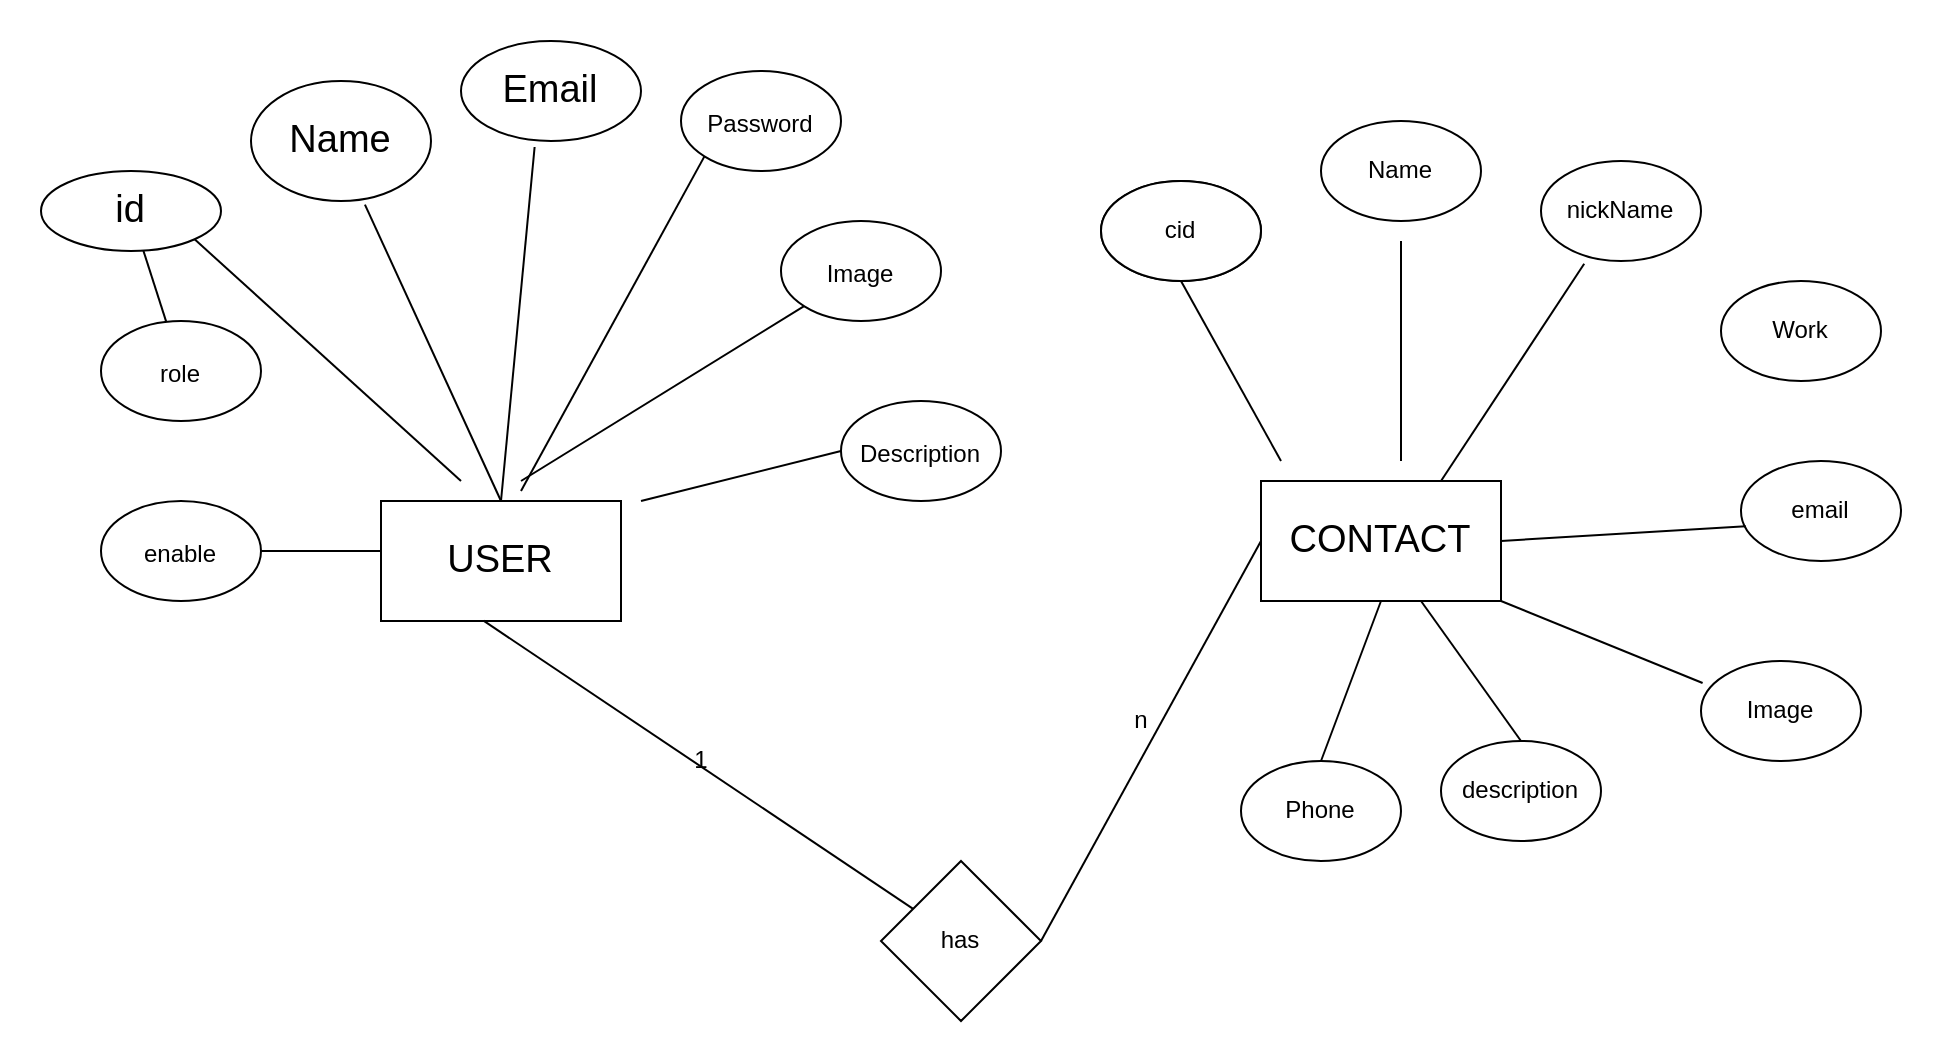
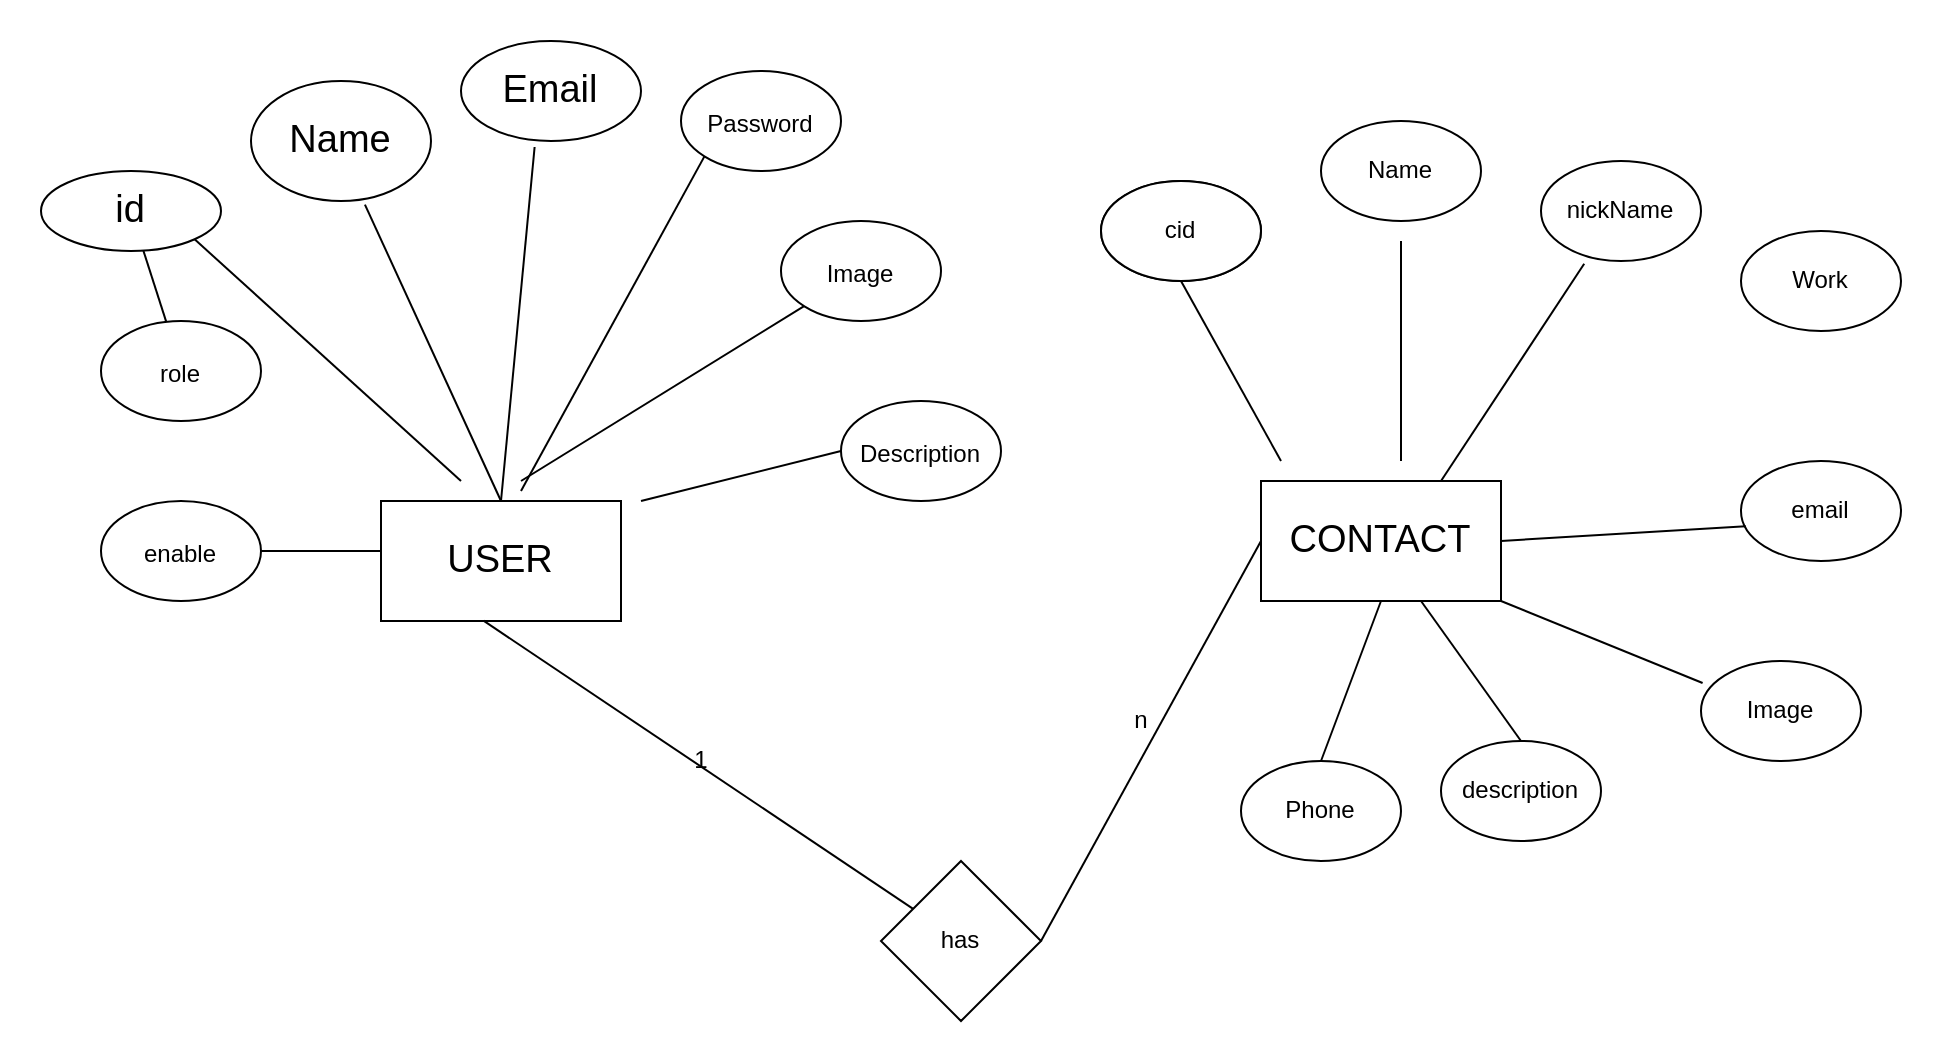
(1801, 331) -> (1821, 281)
